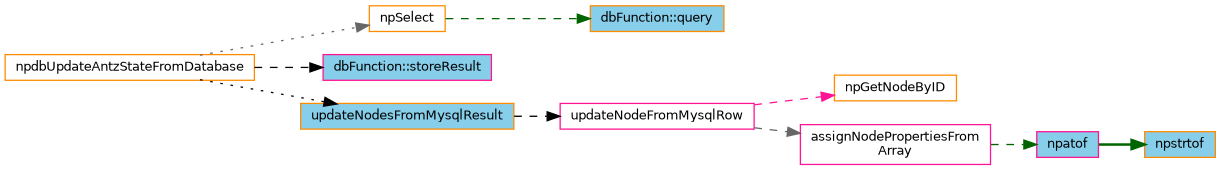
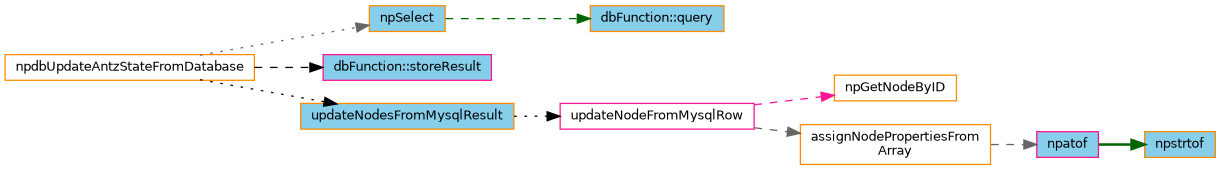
(407, 19) -> (407, 19)
(530, 116) -> (530, 116)
(895, 145) -> (895, 145)
(1007, 145) -> (1007, 145)
